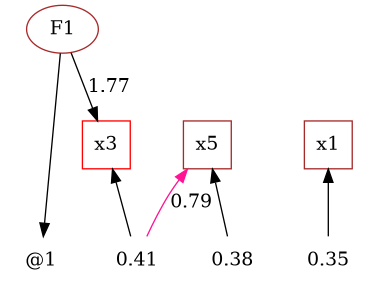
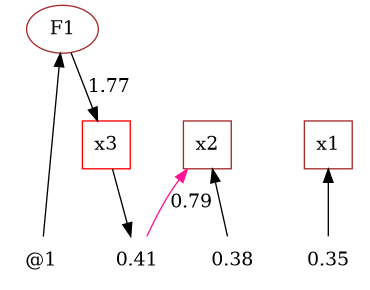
(52, 138) -> (51, 152)
(207, 145) -> (207, 145)
(123, 209) -> (120, 196)
